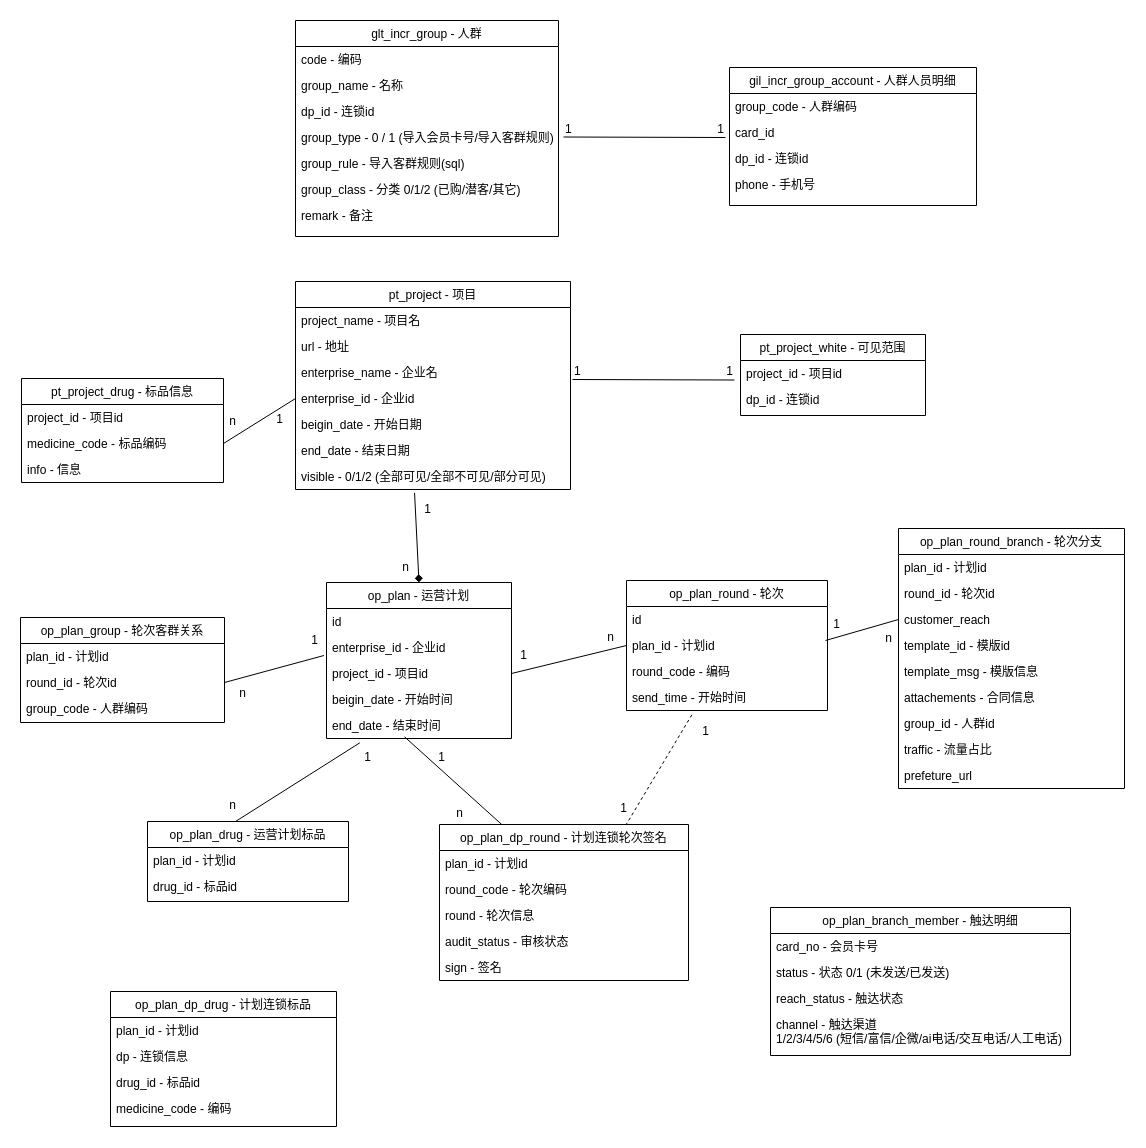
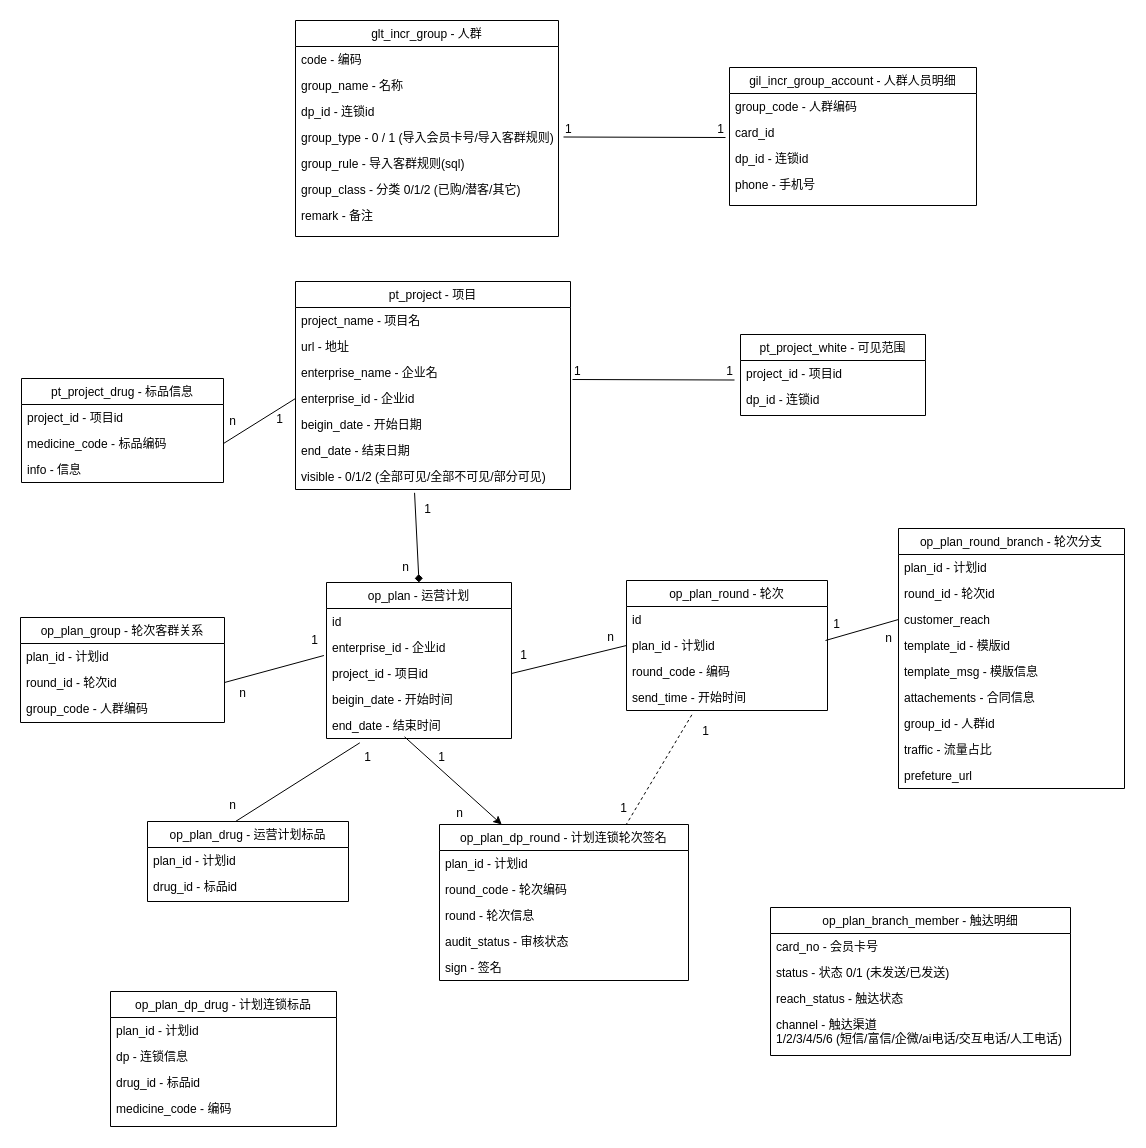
(498, 821) -> (496, 819)
